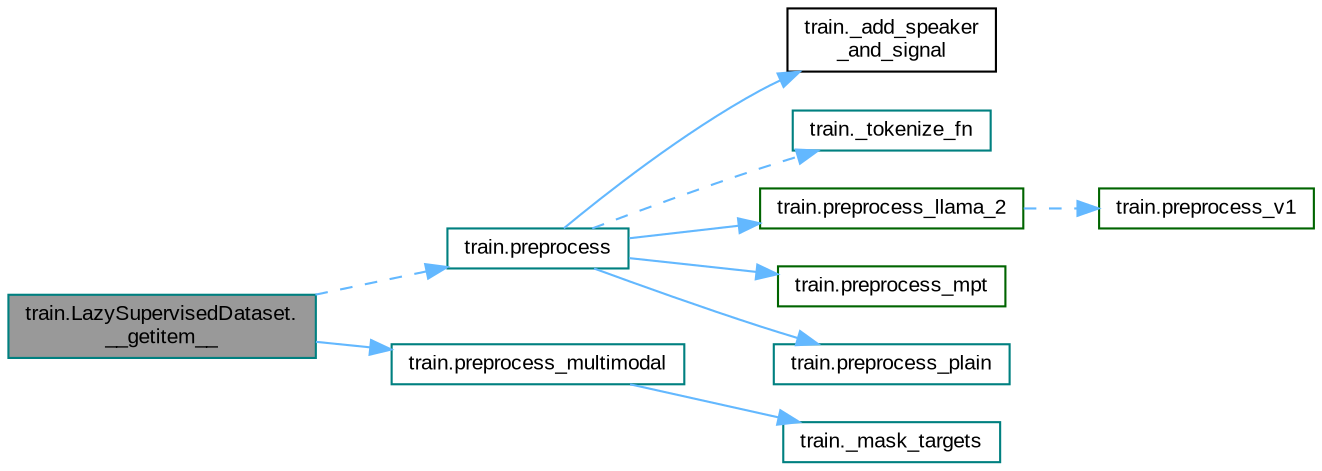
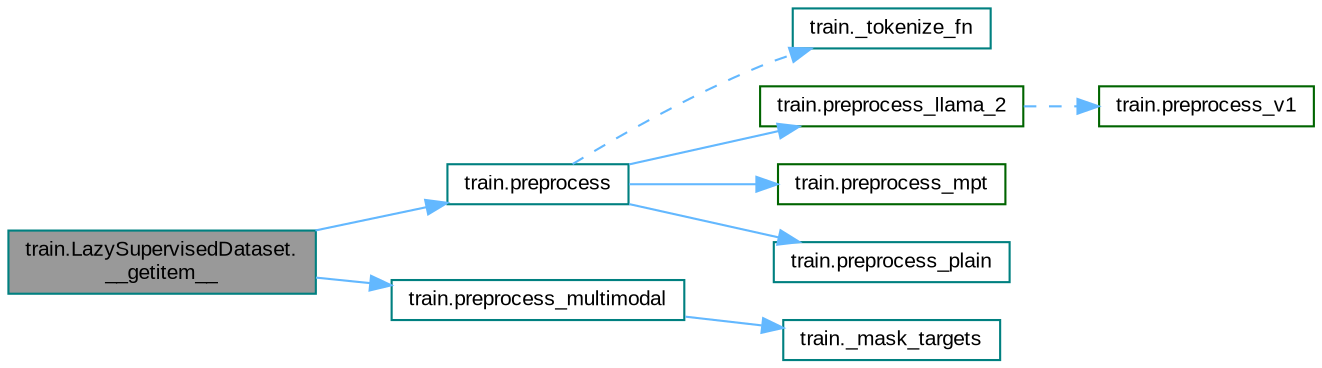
(892, 40) -> none
(371, 283) -> (371, 219)
